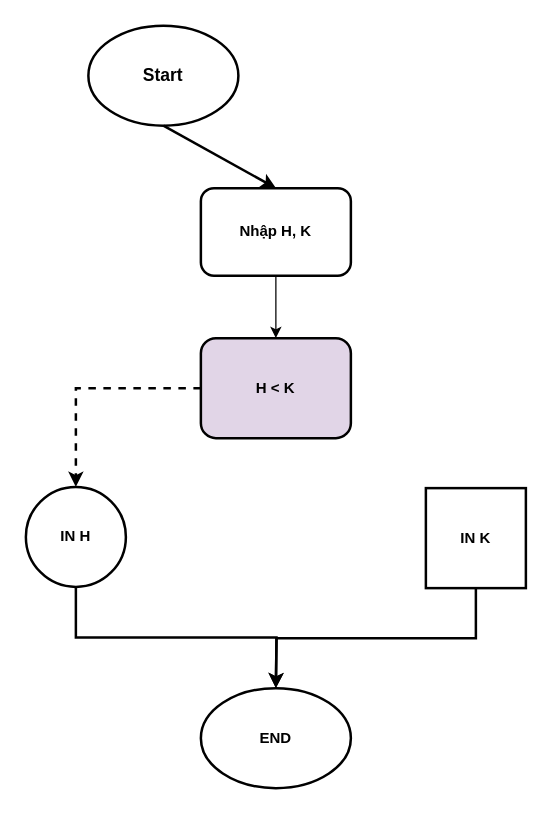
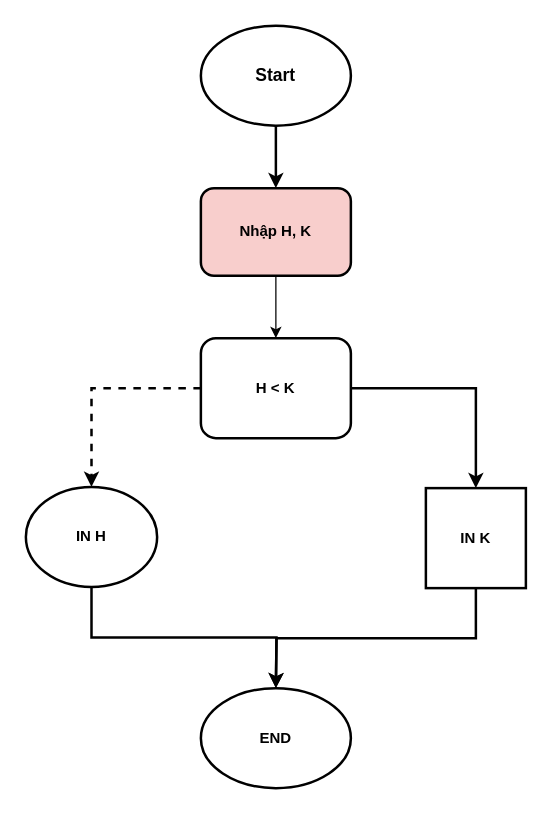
(163, 76) -> (276, 76)
(276, 232) -> (276, 232)
(276, 388) -> (276, 388)
none -> (458, 388)
(76, 537) -> (91, 537)
